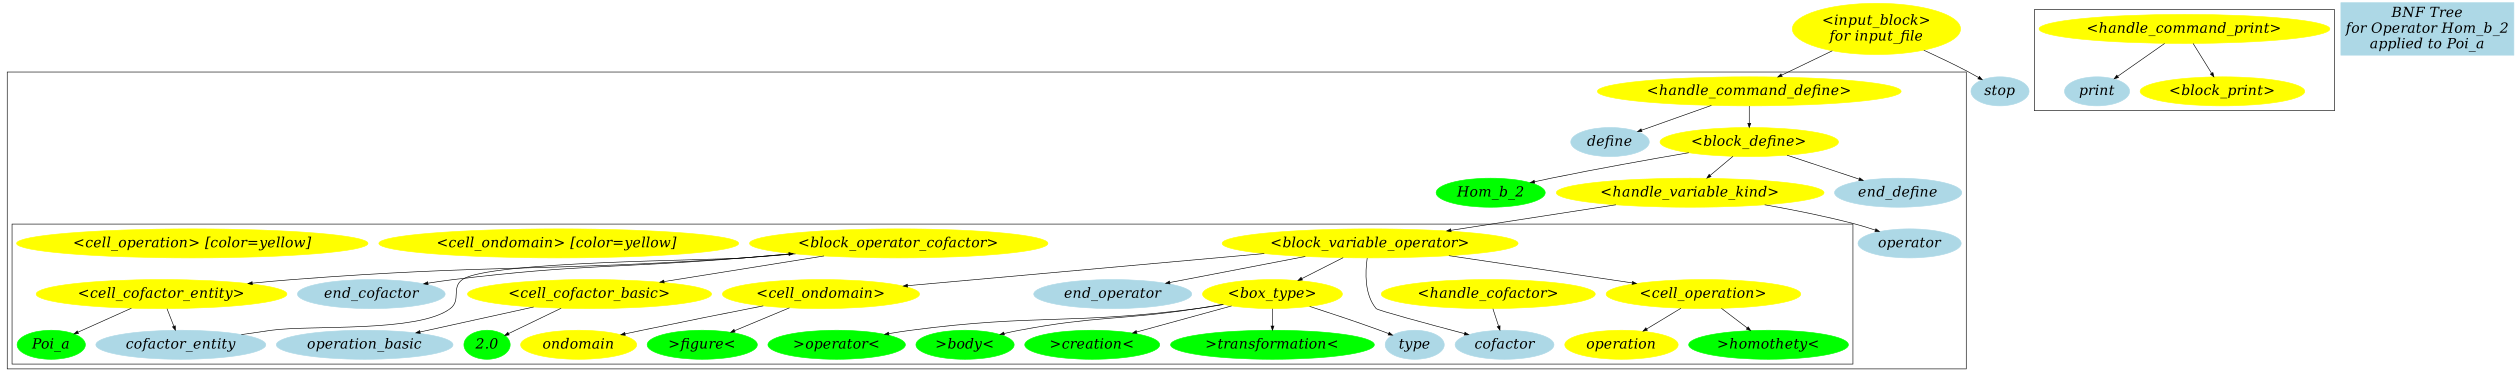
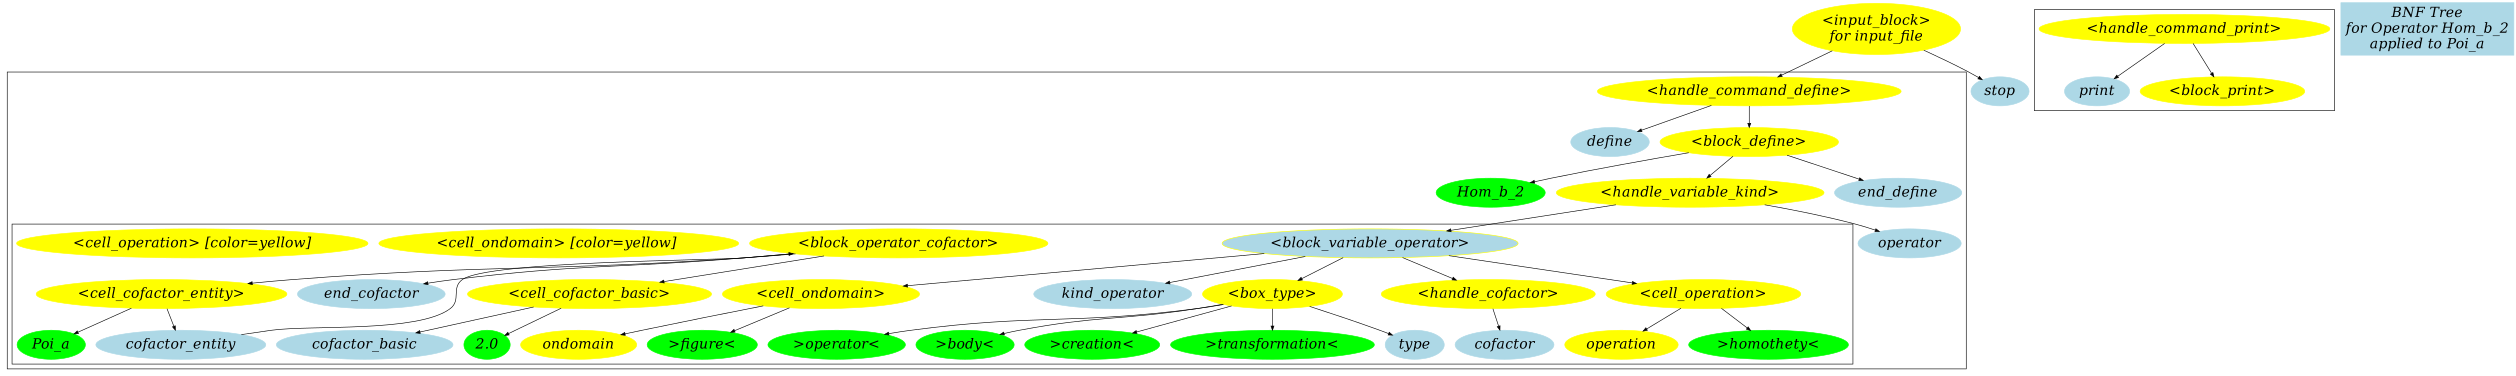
(1370, 243) -> (1370, 243)
(1113, 294) -> (1113, 294)
(1395, 315) -> (1428, 268)
(365, 345) -> (365, 345)
